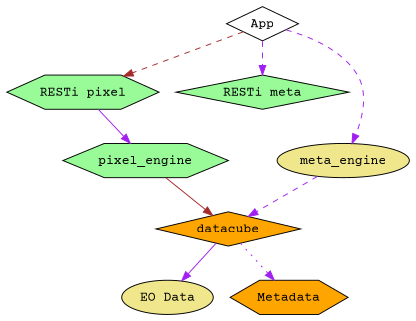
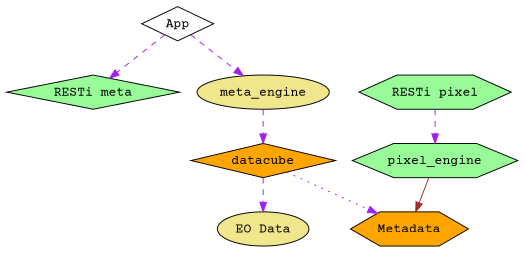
(188, 52) -> none
(111, 123) -> (435, 122)
(186, 194) -> (424, 190)
(202, 259) -> (263, 190)
